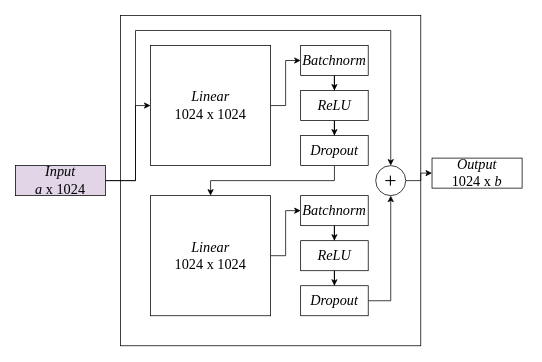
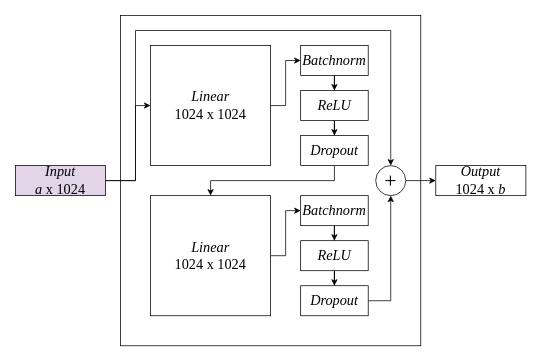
(477, 173) -> (480, 180)
